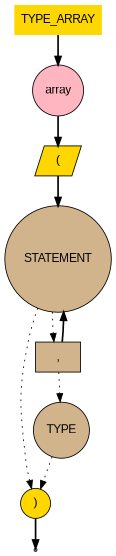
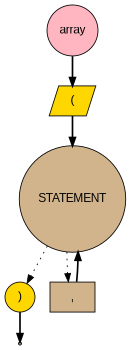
(58, 20) -> none
(61, 430) -> none
